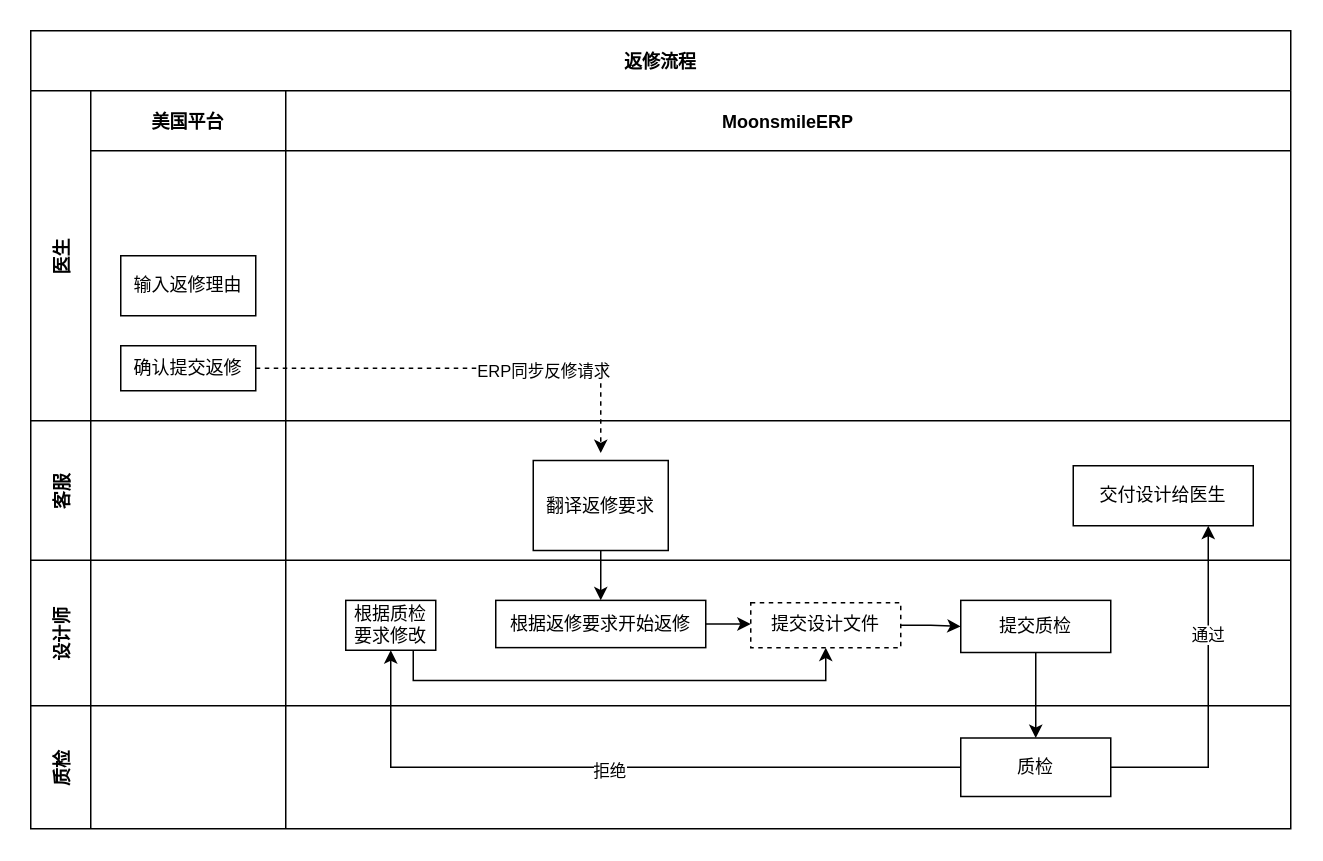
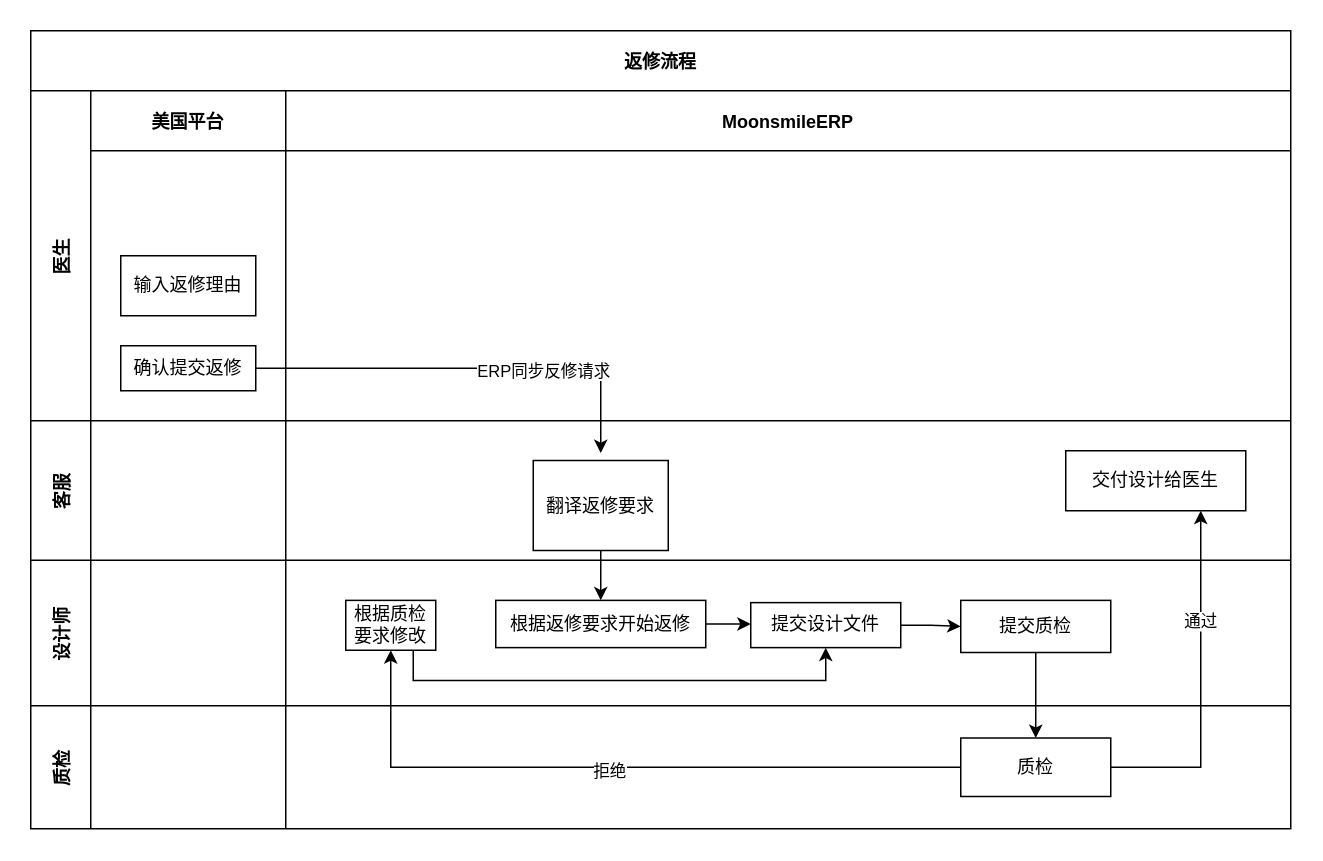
(368, 368) -> (368, 368)
(1163, 496) -> (1156, 481)
(826, 625) -> (826, 625)
